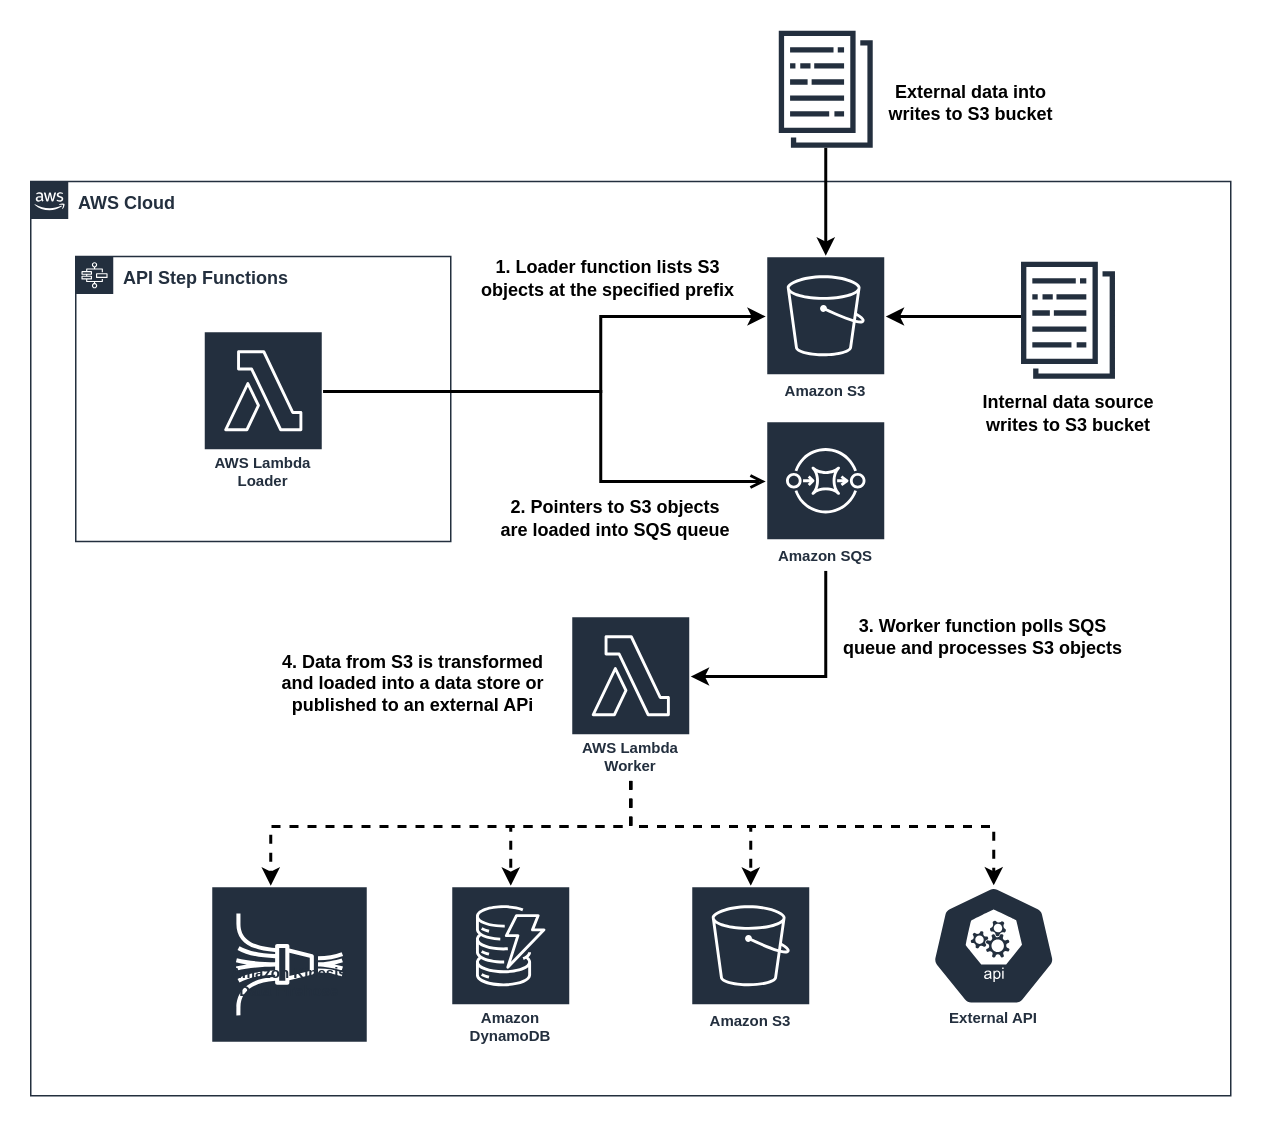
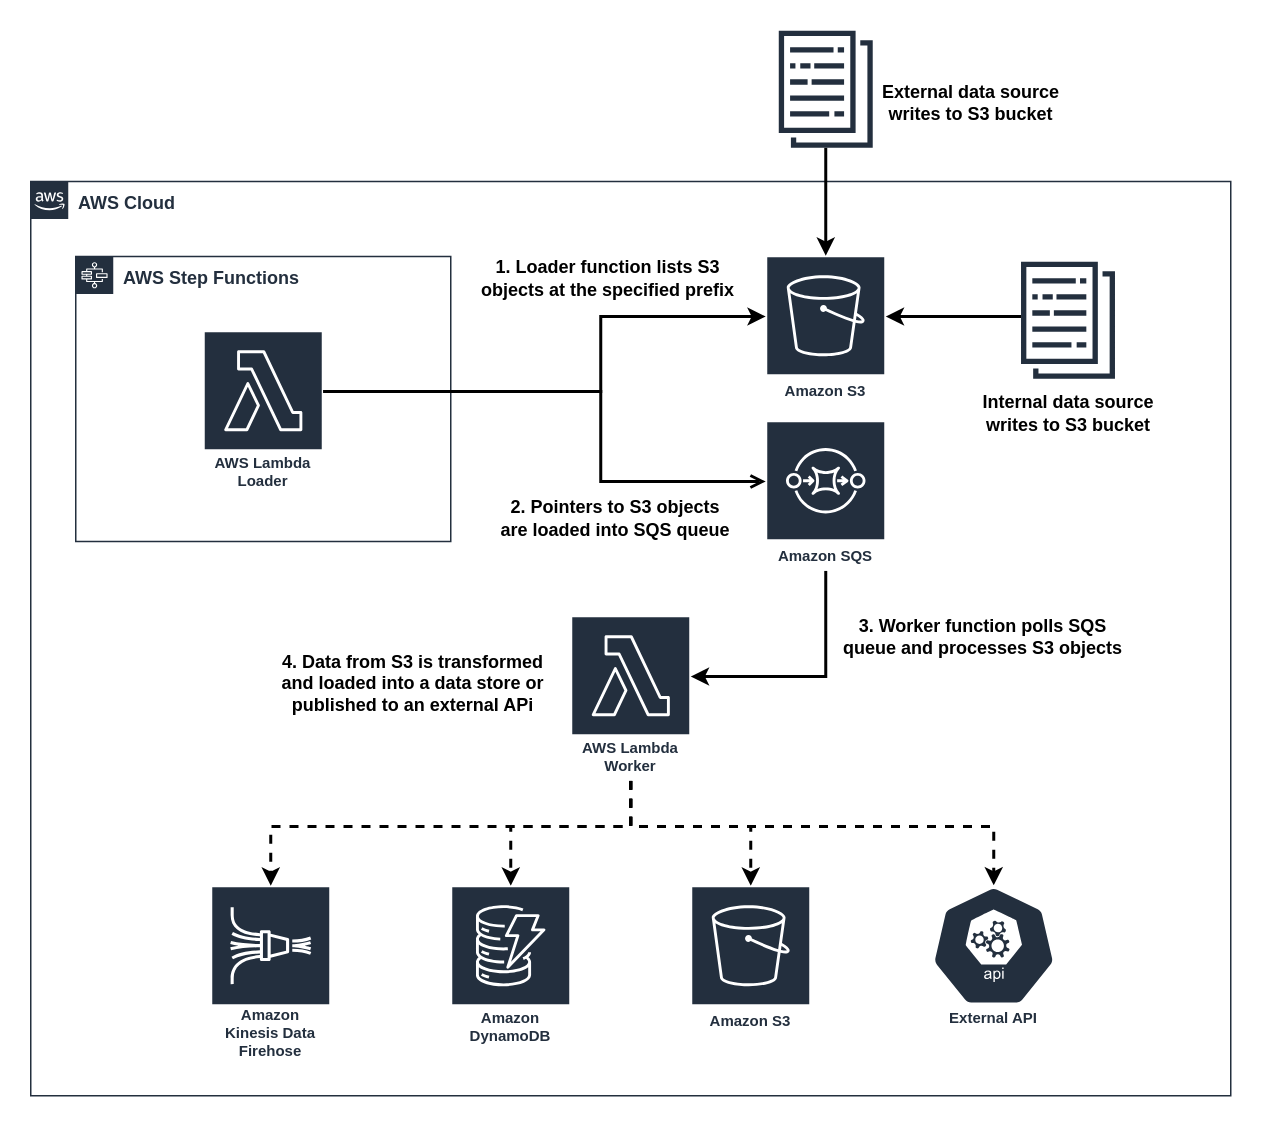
(971, 103) -> (971, 103)
(207, 279) -> (207, 279)
(290, 946) -> (271, 976)
